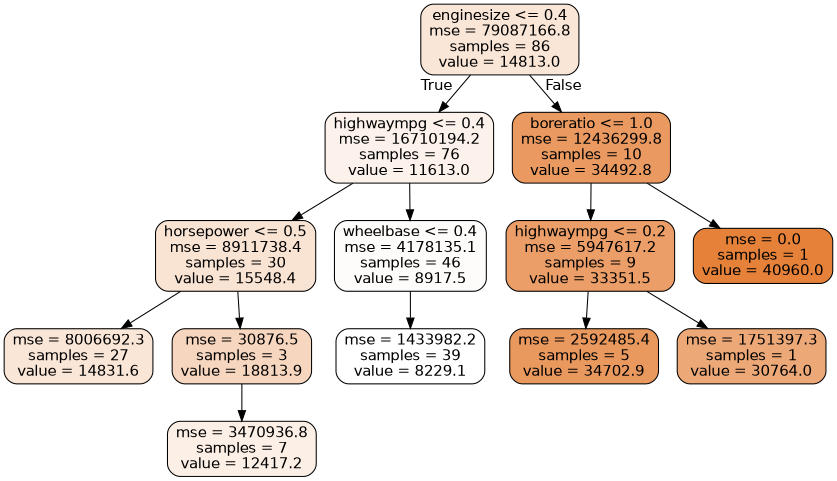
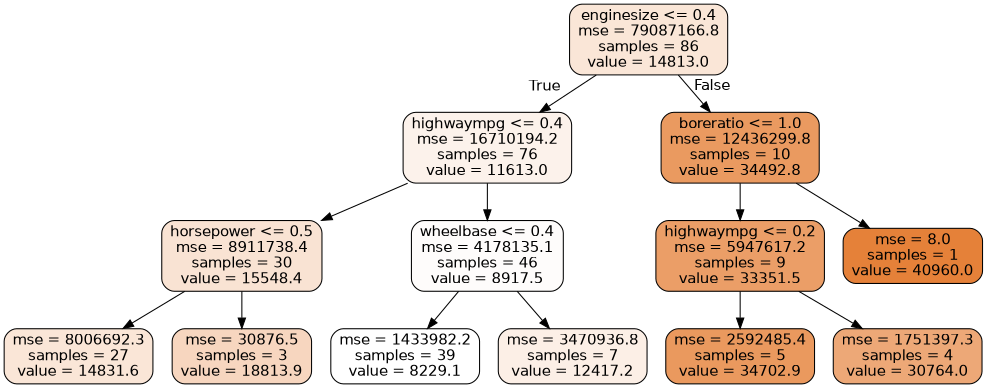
(763, 256) -> (913, 256)
(752, 356) -> (908, 356)
(242, 397) -> (530, 306)
